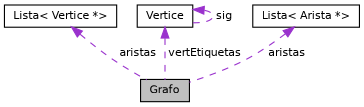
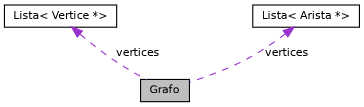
(165, 16) -> none
(137, 53) -> (137, 53)
(286, 53) -> (286, 53)
